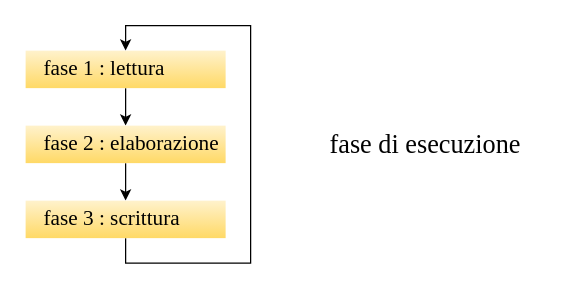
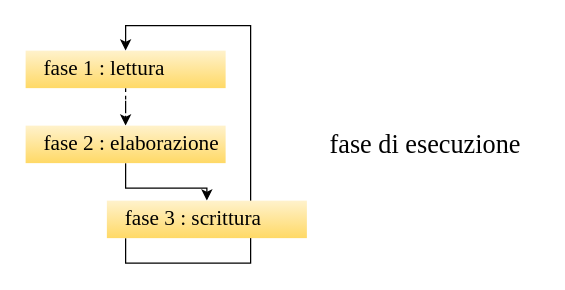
(126, 96) -> (126, 96)
(126, 219) -> (207, 219)
